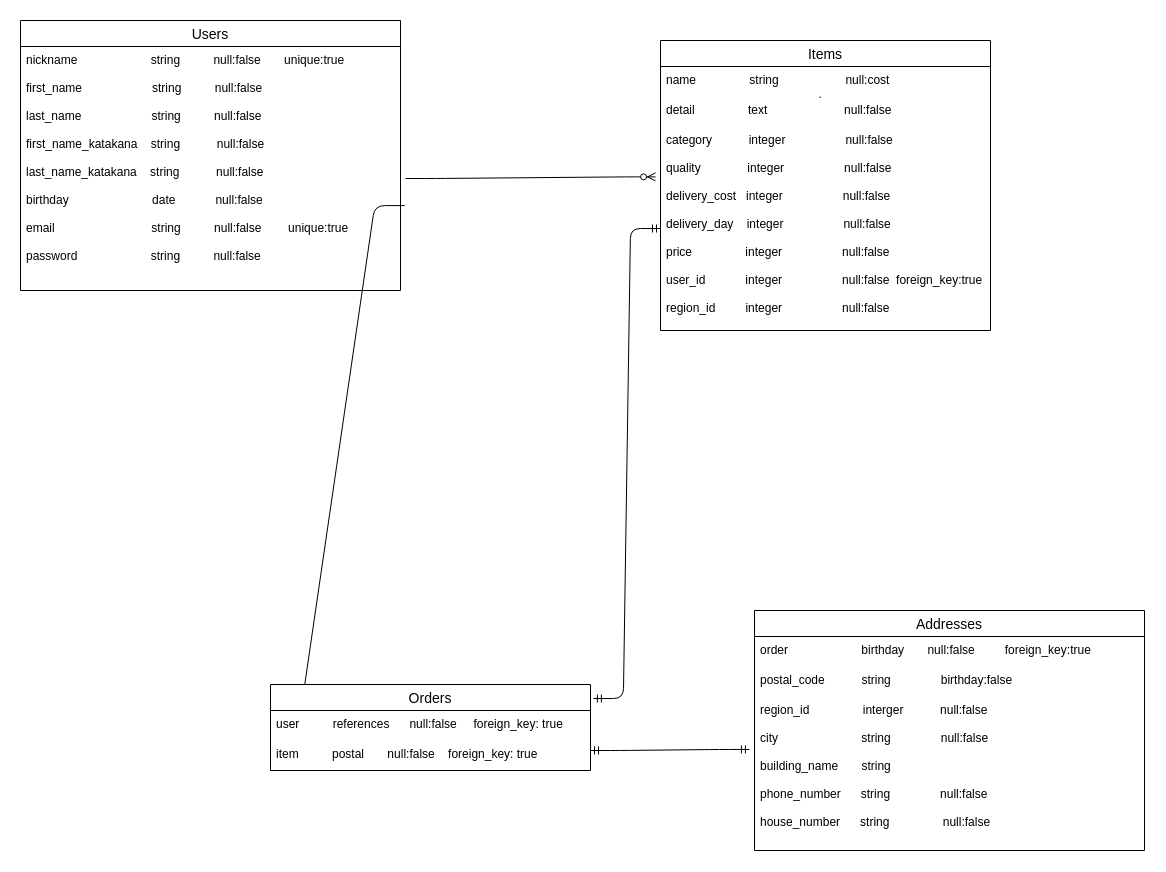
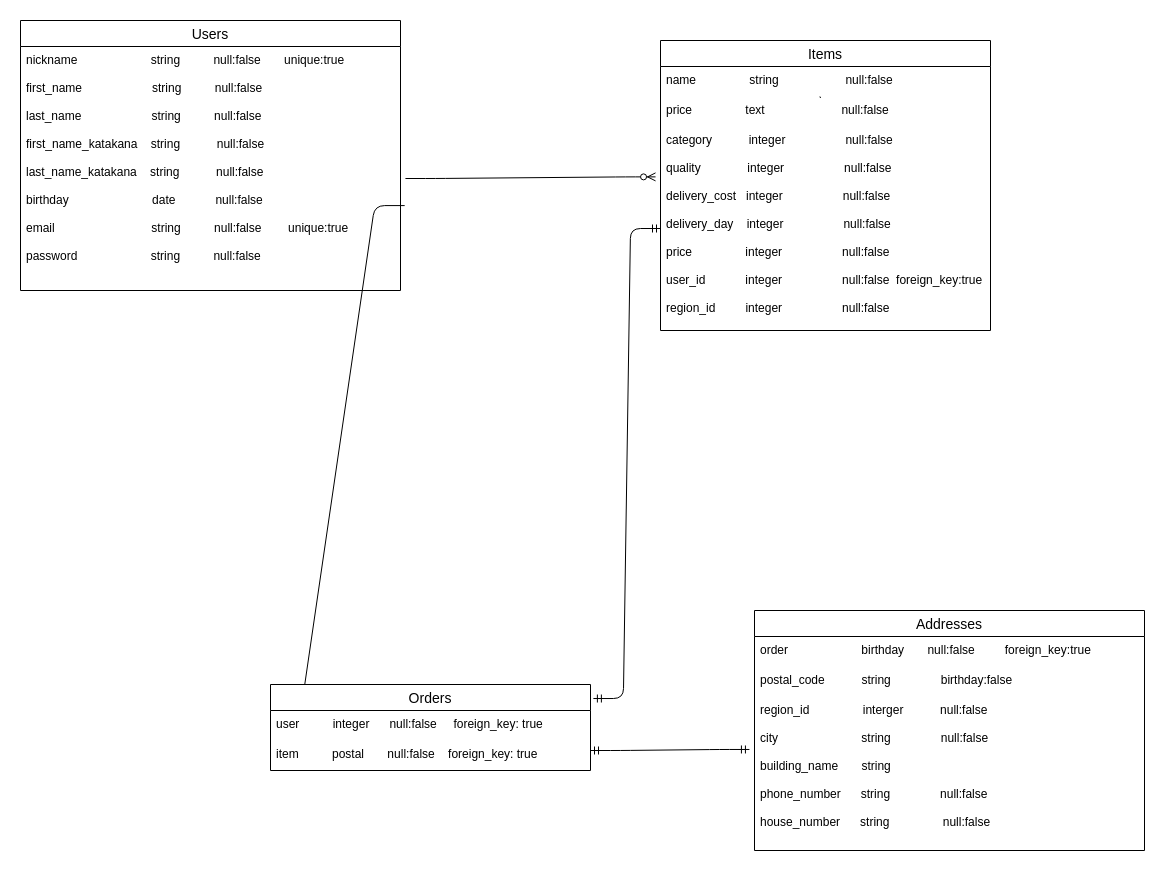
(816, 80) -> (818, 80)
(825, 110) -> (823, 110)
(458, 724) -> (446, 724)
